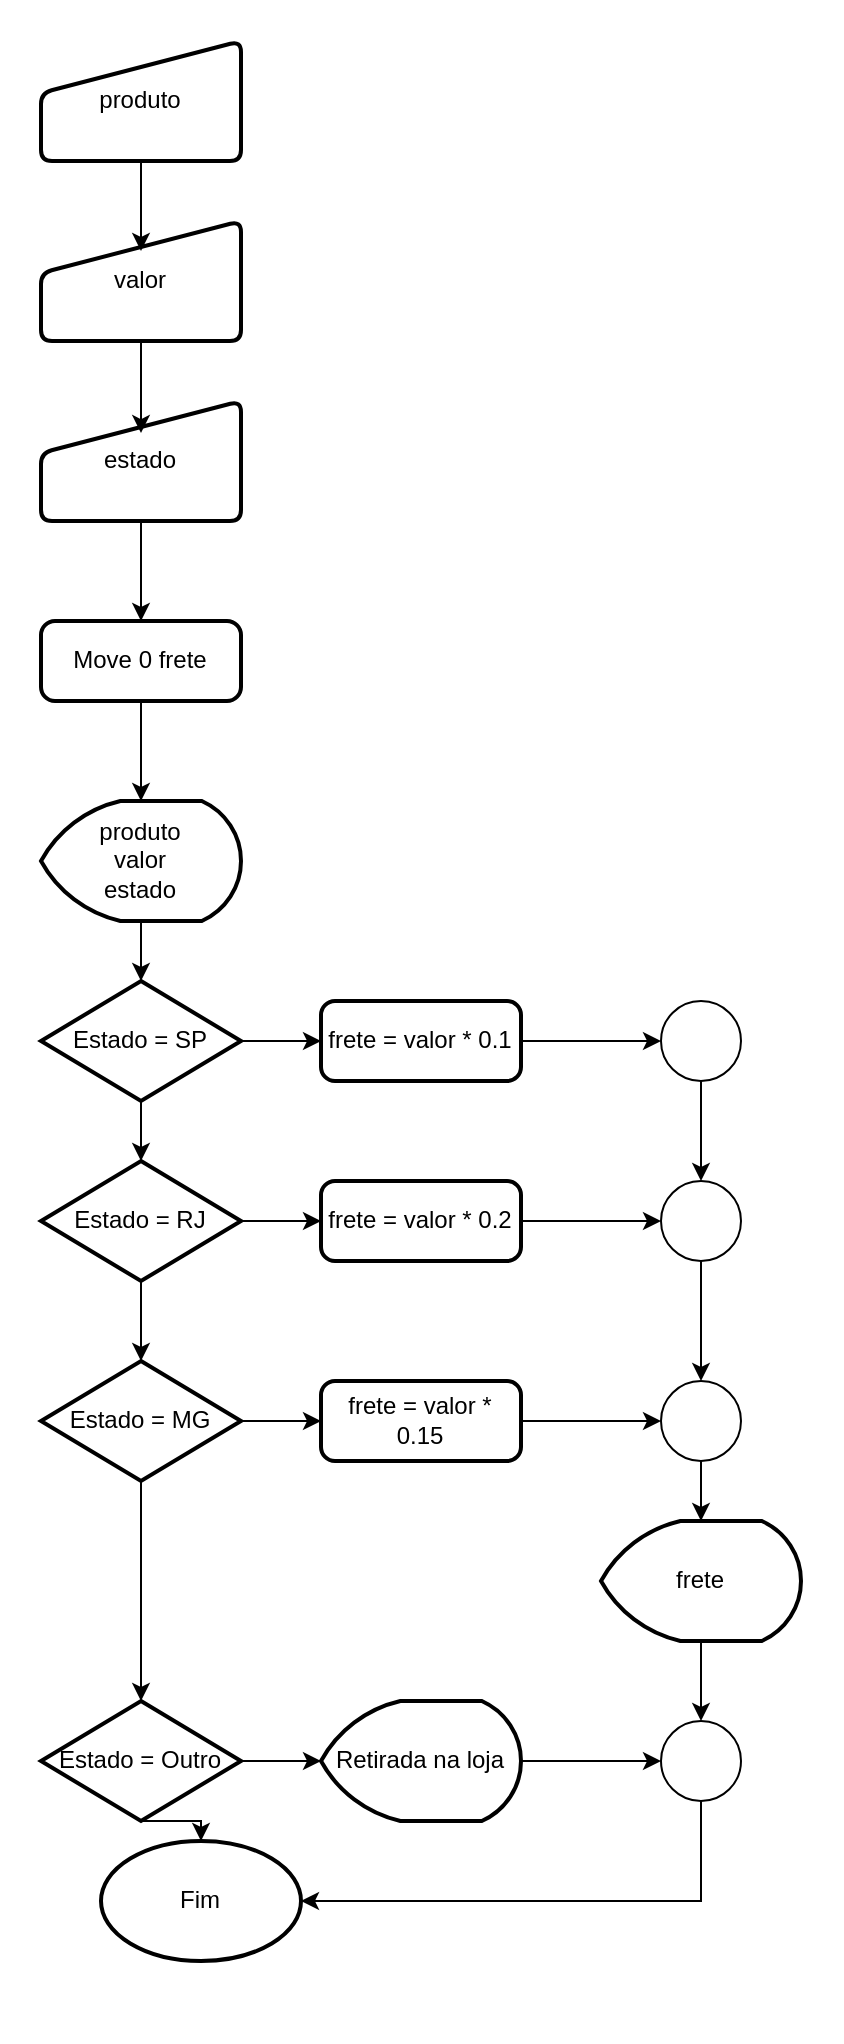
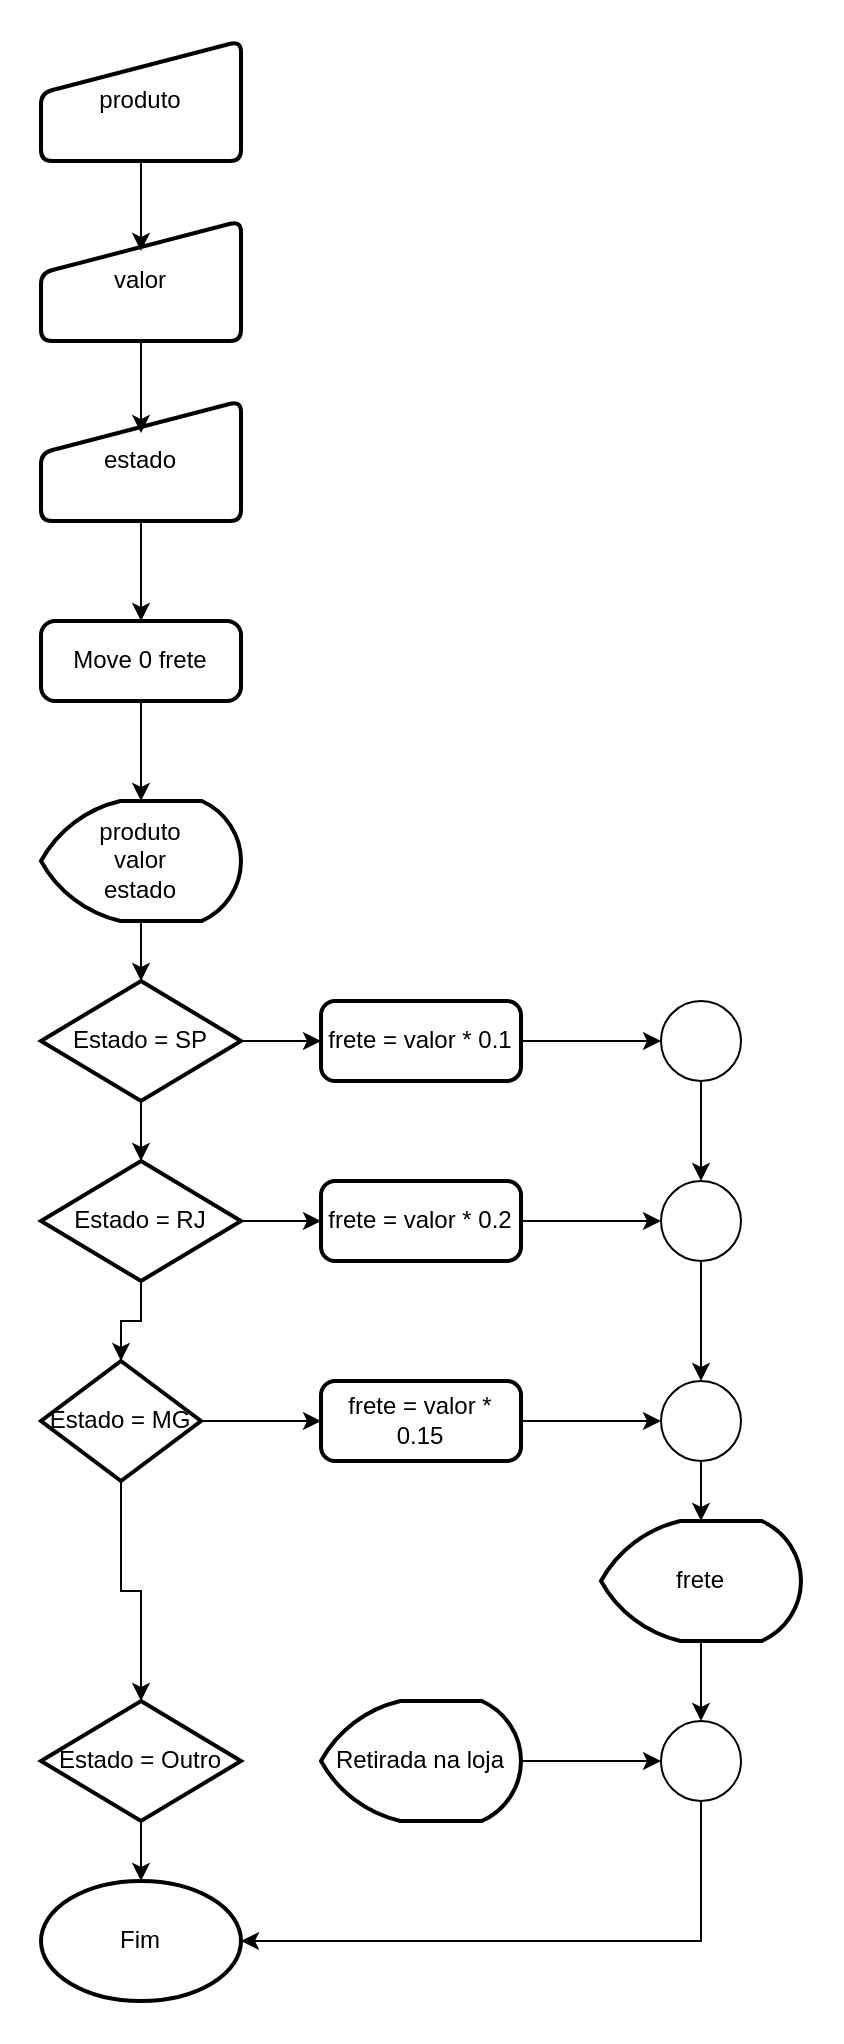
(141, 1421) -> (121, 1421)
(275, 1761) -> none
(201, 1901) -> (141, 1941)
